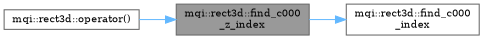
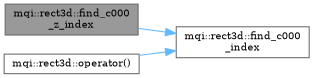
(152, 20) -> (152, 54)
